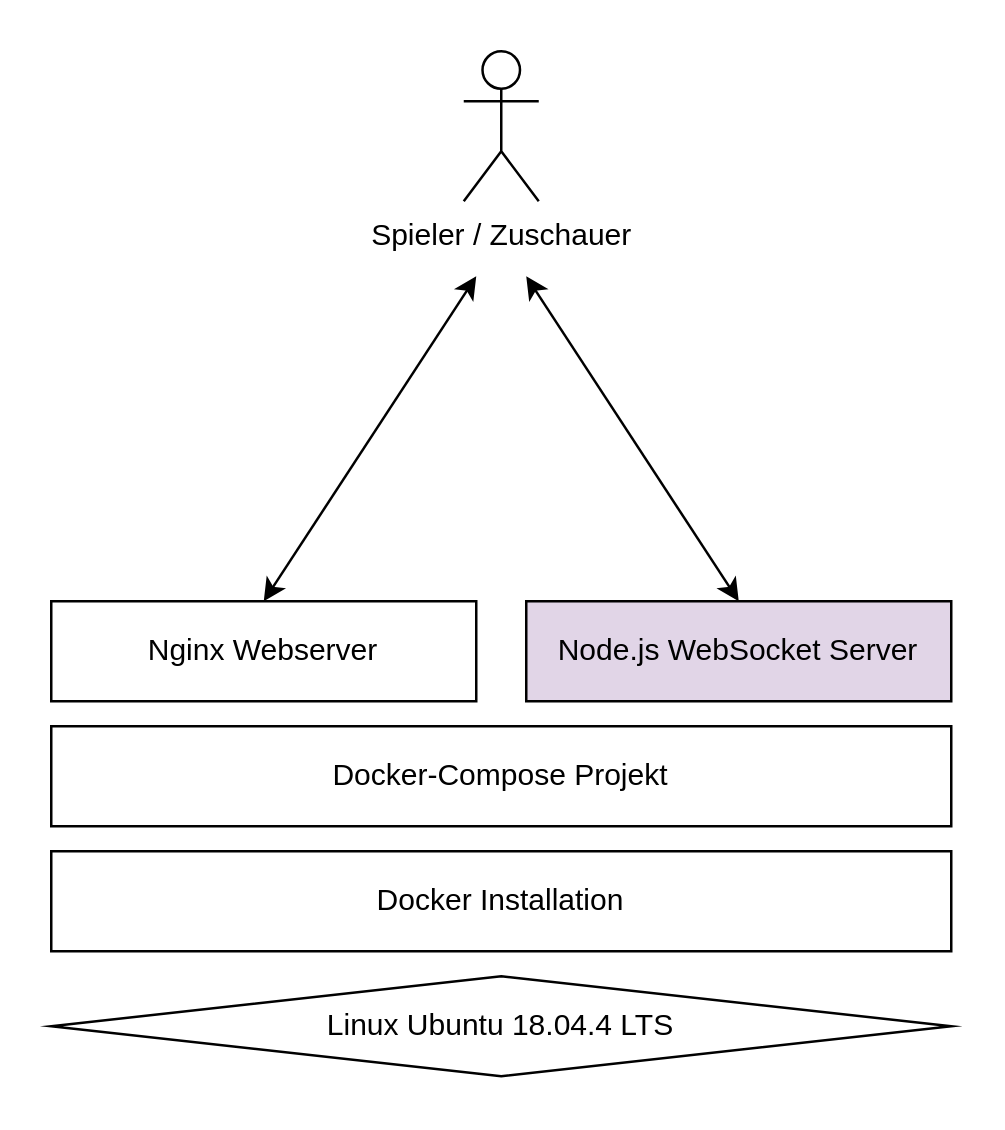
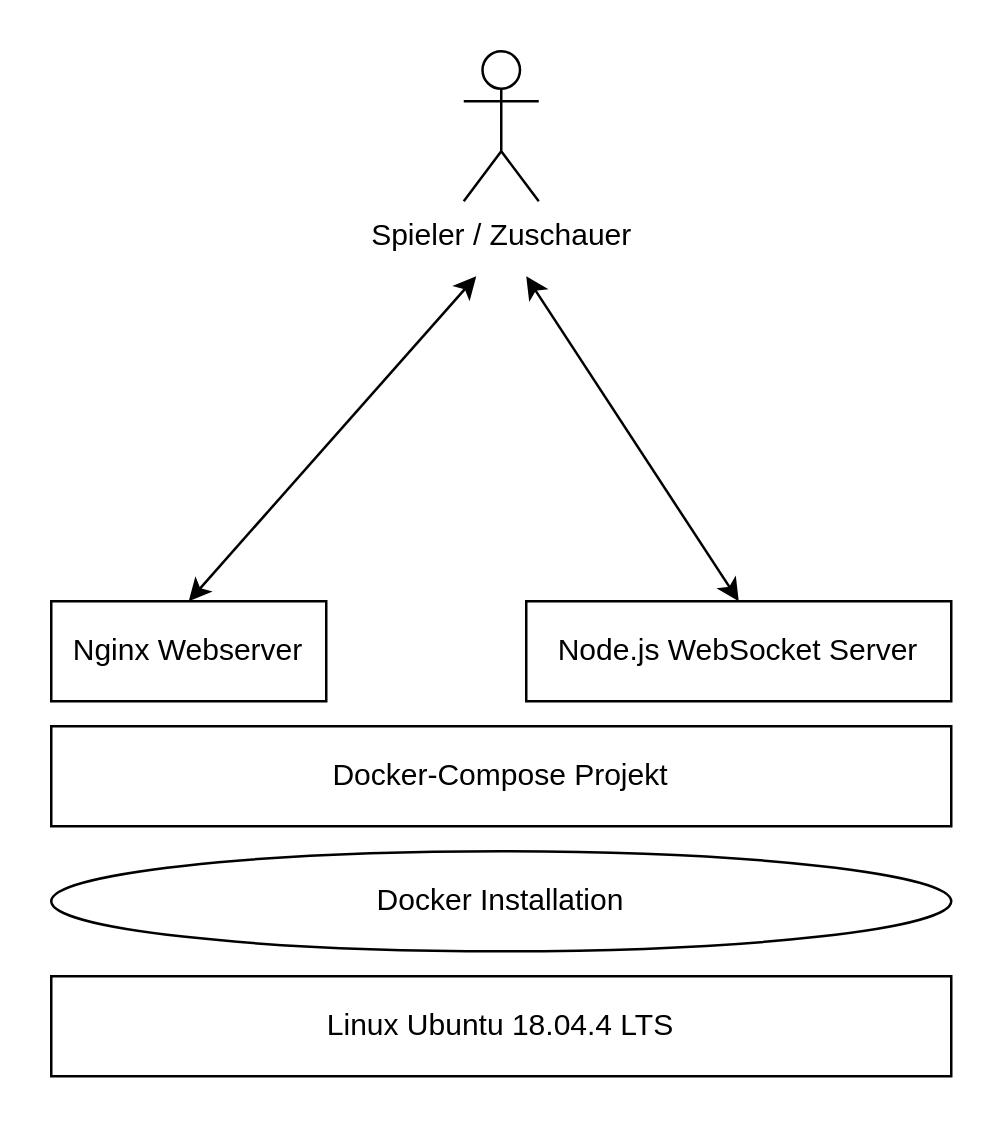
(264, 651) -> (189, 651)
(739, 651) -> (739, 651)
(501, 901) -> (501, 901)
(501, 1026) -> (501, 1026)
